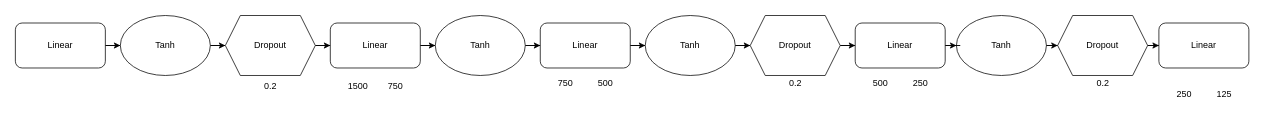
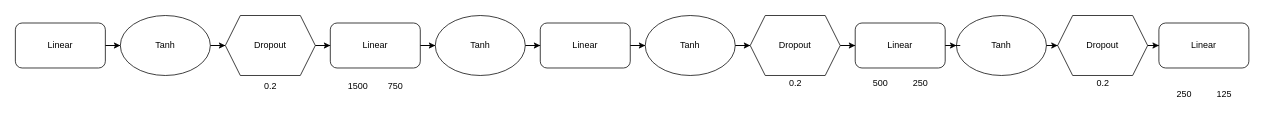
(585, 83) -> none
